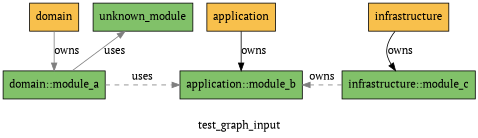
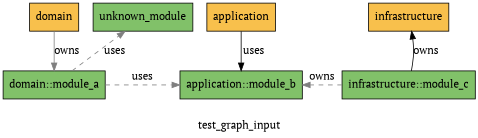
(387, 47) -> (413, 55)
(254, 51) -> (254, 51)
(95, 53) -> (95, 53)
